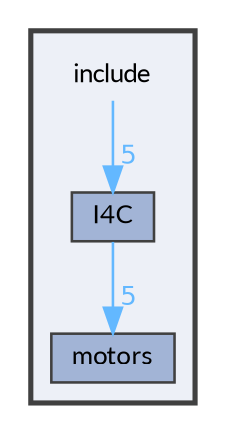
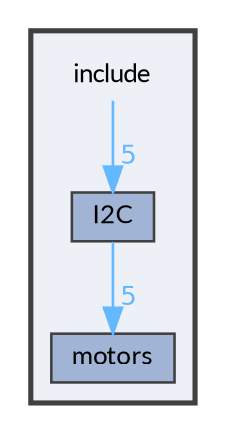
(113, 217) -> (113, 217)
